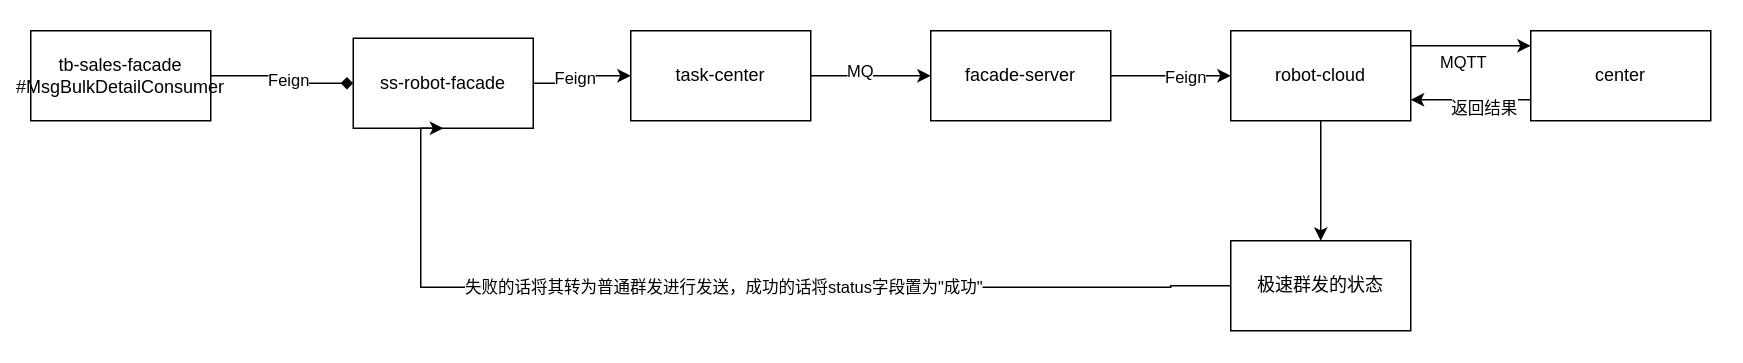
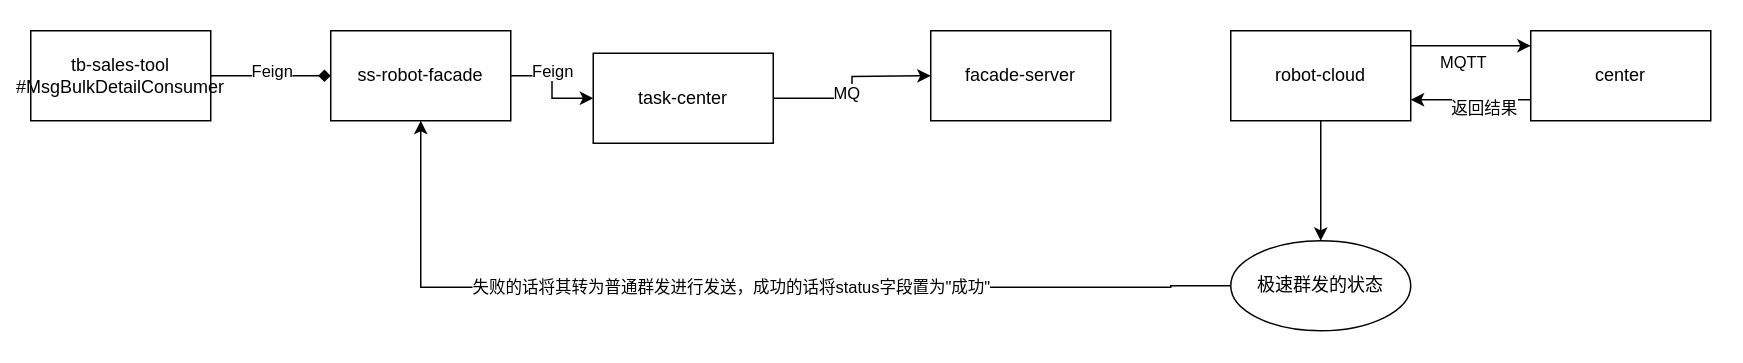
(121, 76) -> (121, 76)
(721, 76) -> (683, 98)
(1166, 76) -> none
(443, 83) -> (421, 76)
(1321, 286) -> (1321, 286)
